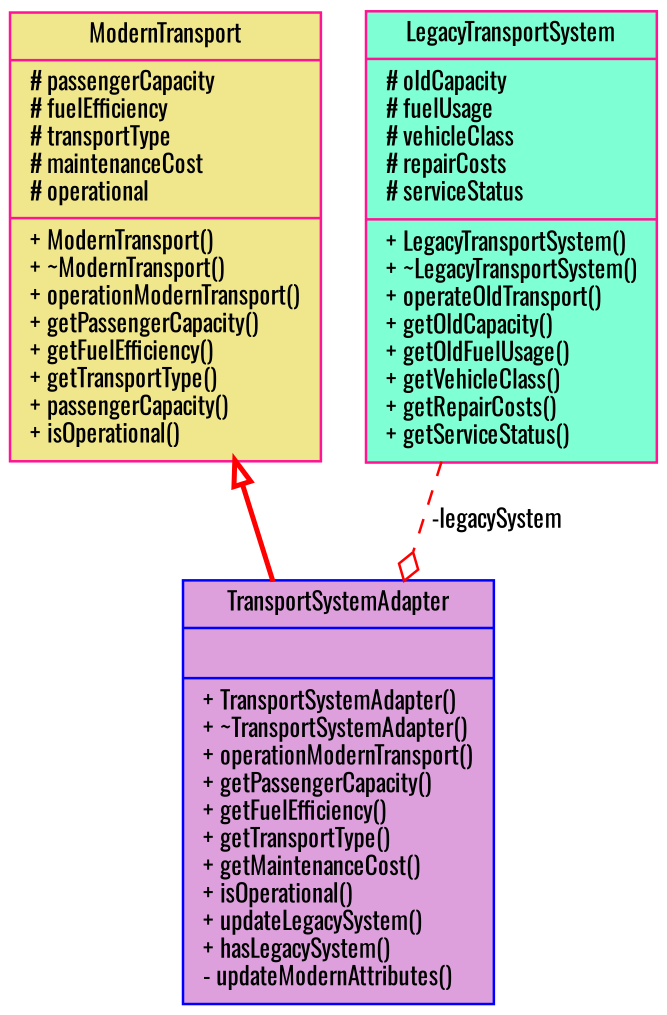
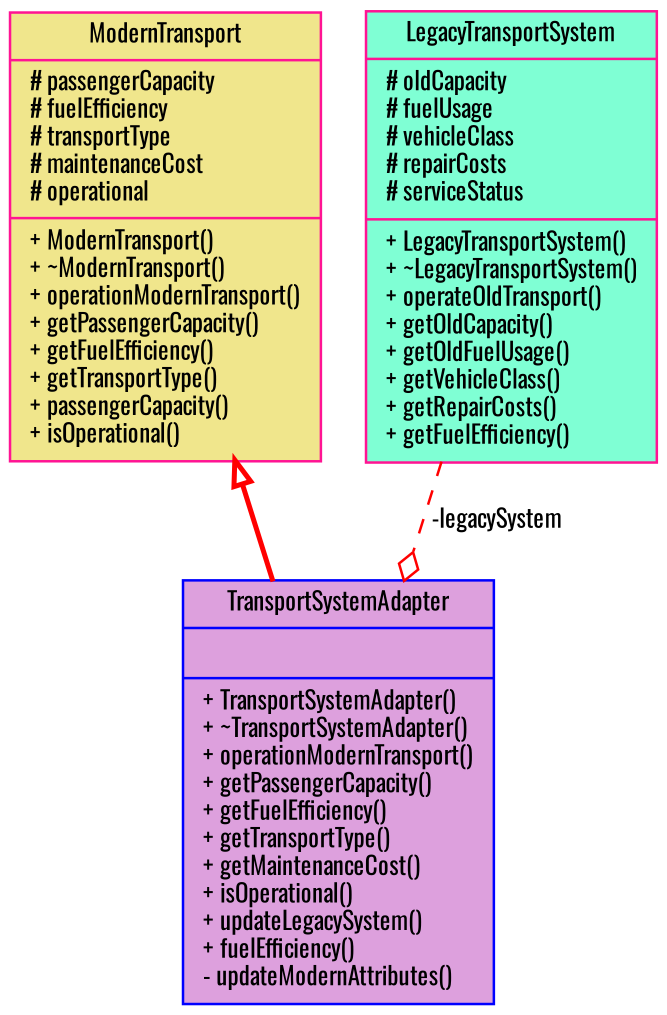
(478, 436) -> (478, 436)
(297, 950) -> (280, 950)
